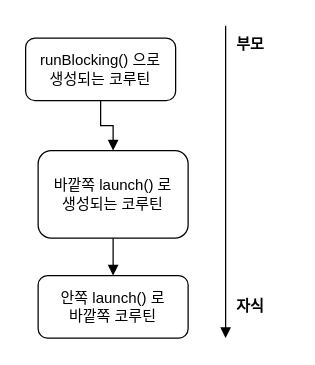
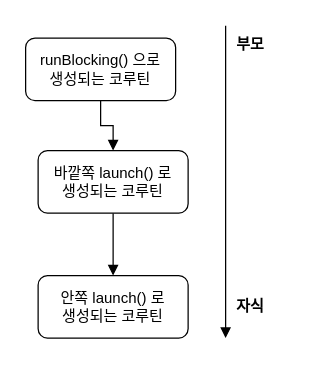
(113, 194) -> (113, 182)
(113, 307) -> (113, 307)
